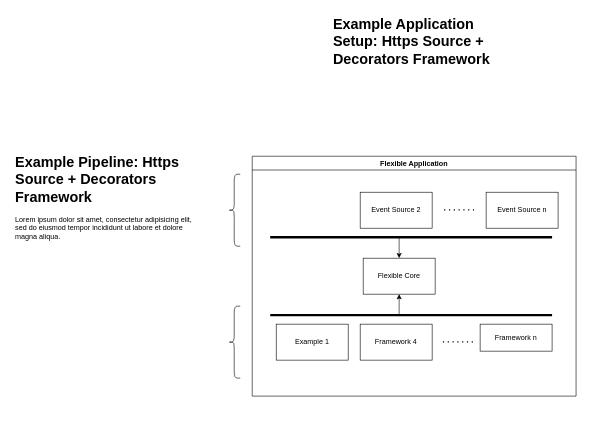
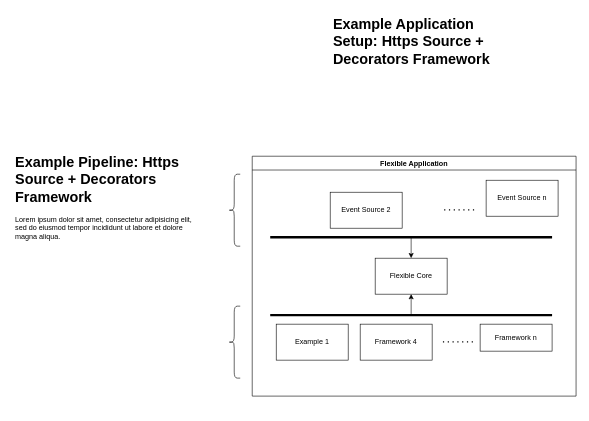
(396, 210) -> (366, 210)
(522, 210) -> (522, 198)
(399, 276) -> (411, 276)
